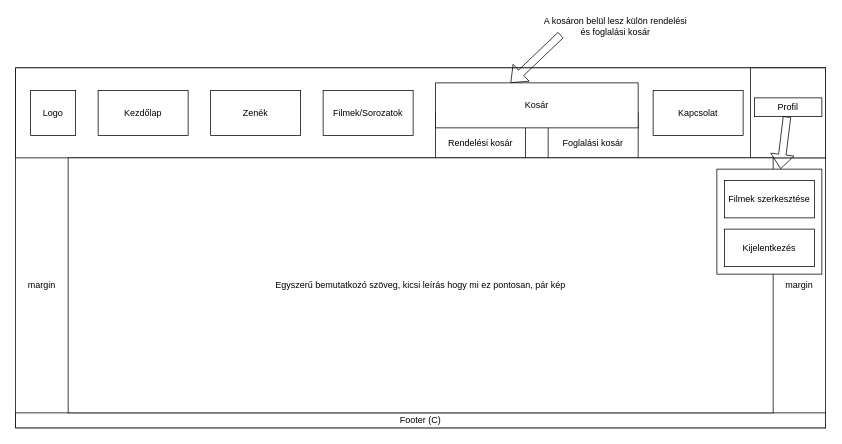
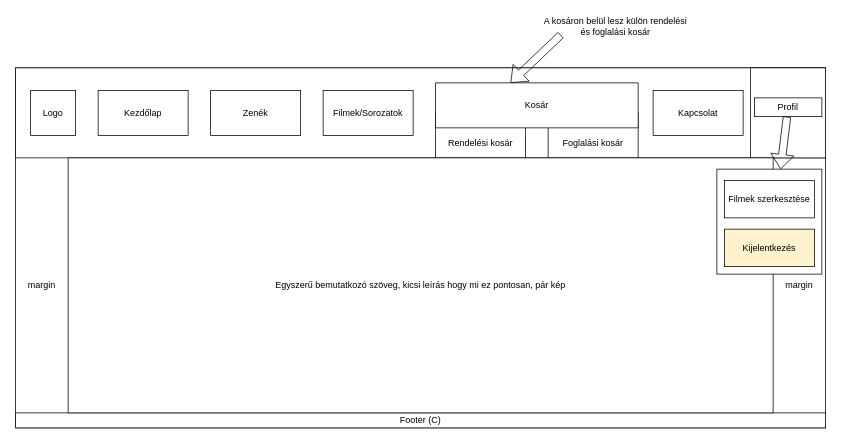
(769, 248) -> (769, 248)
